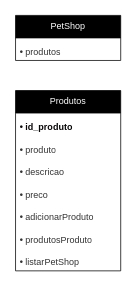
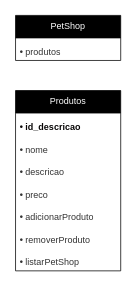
(48, 124) -> (52, 124)
(41, 147) -> (34, 147)
(63, 237) -> (60, 237)
